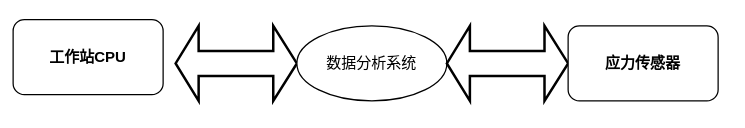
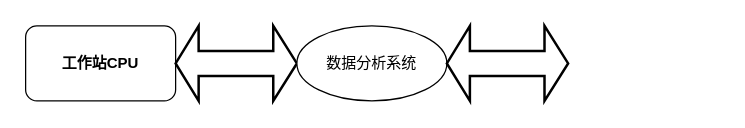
(88, 57) -> (101, 63)
(643, 63) -> none
